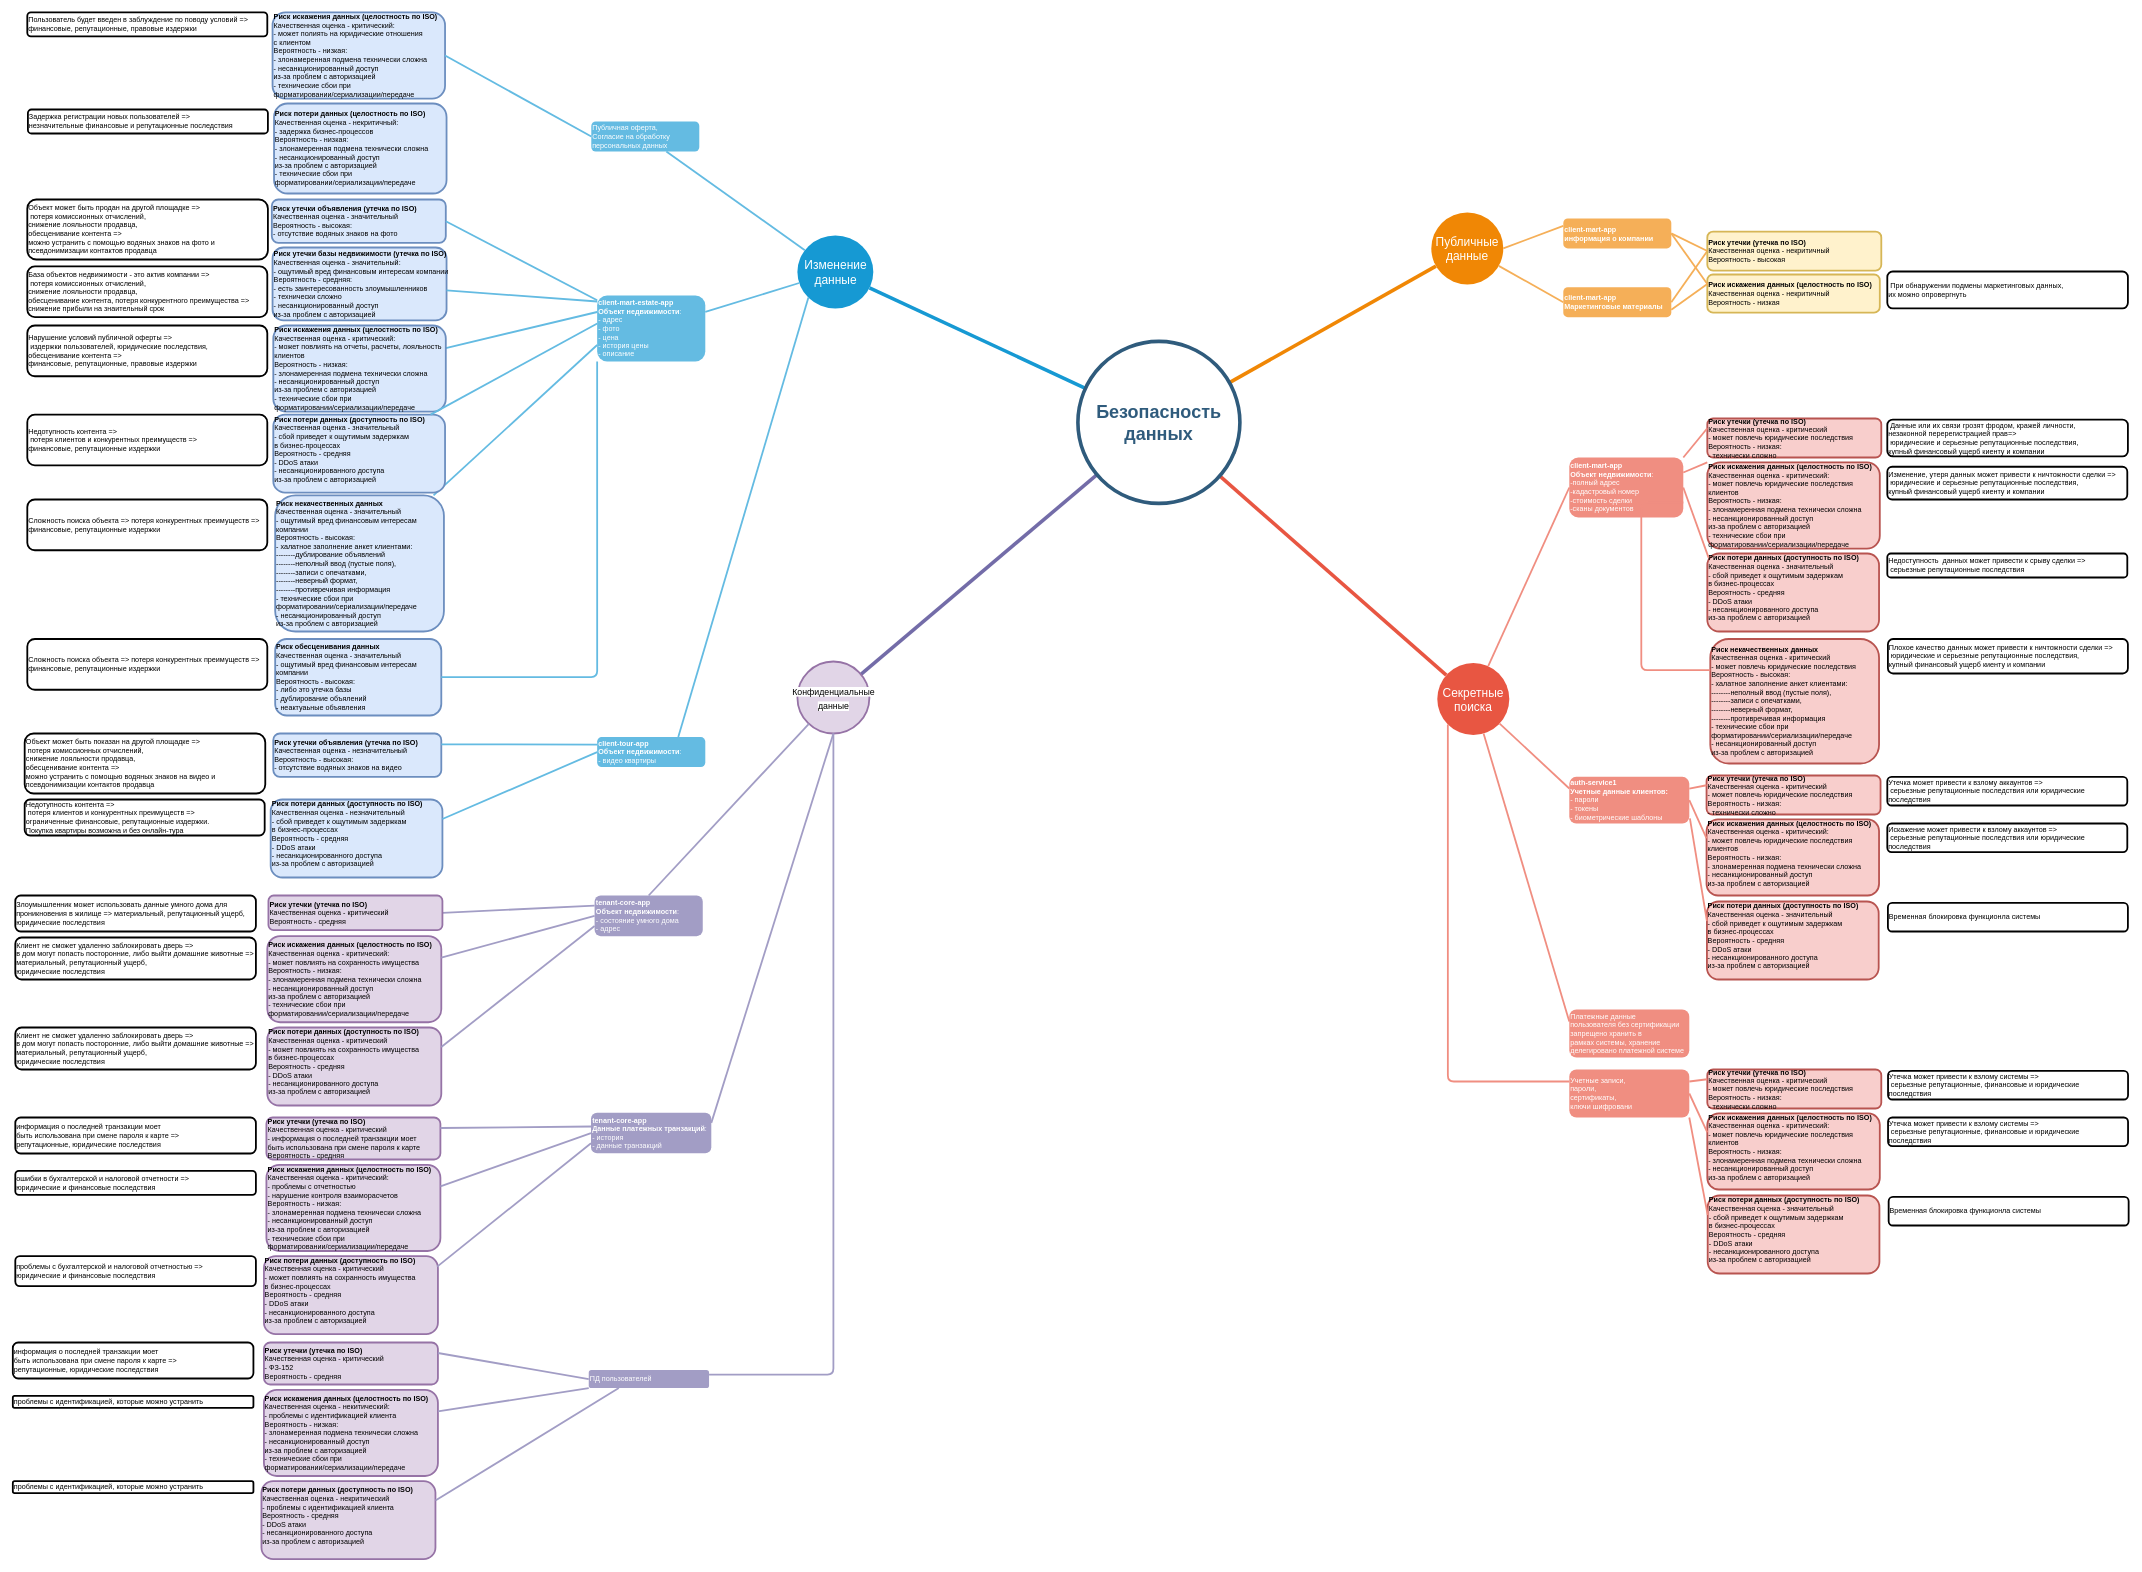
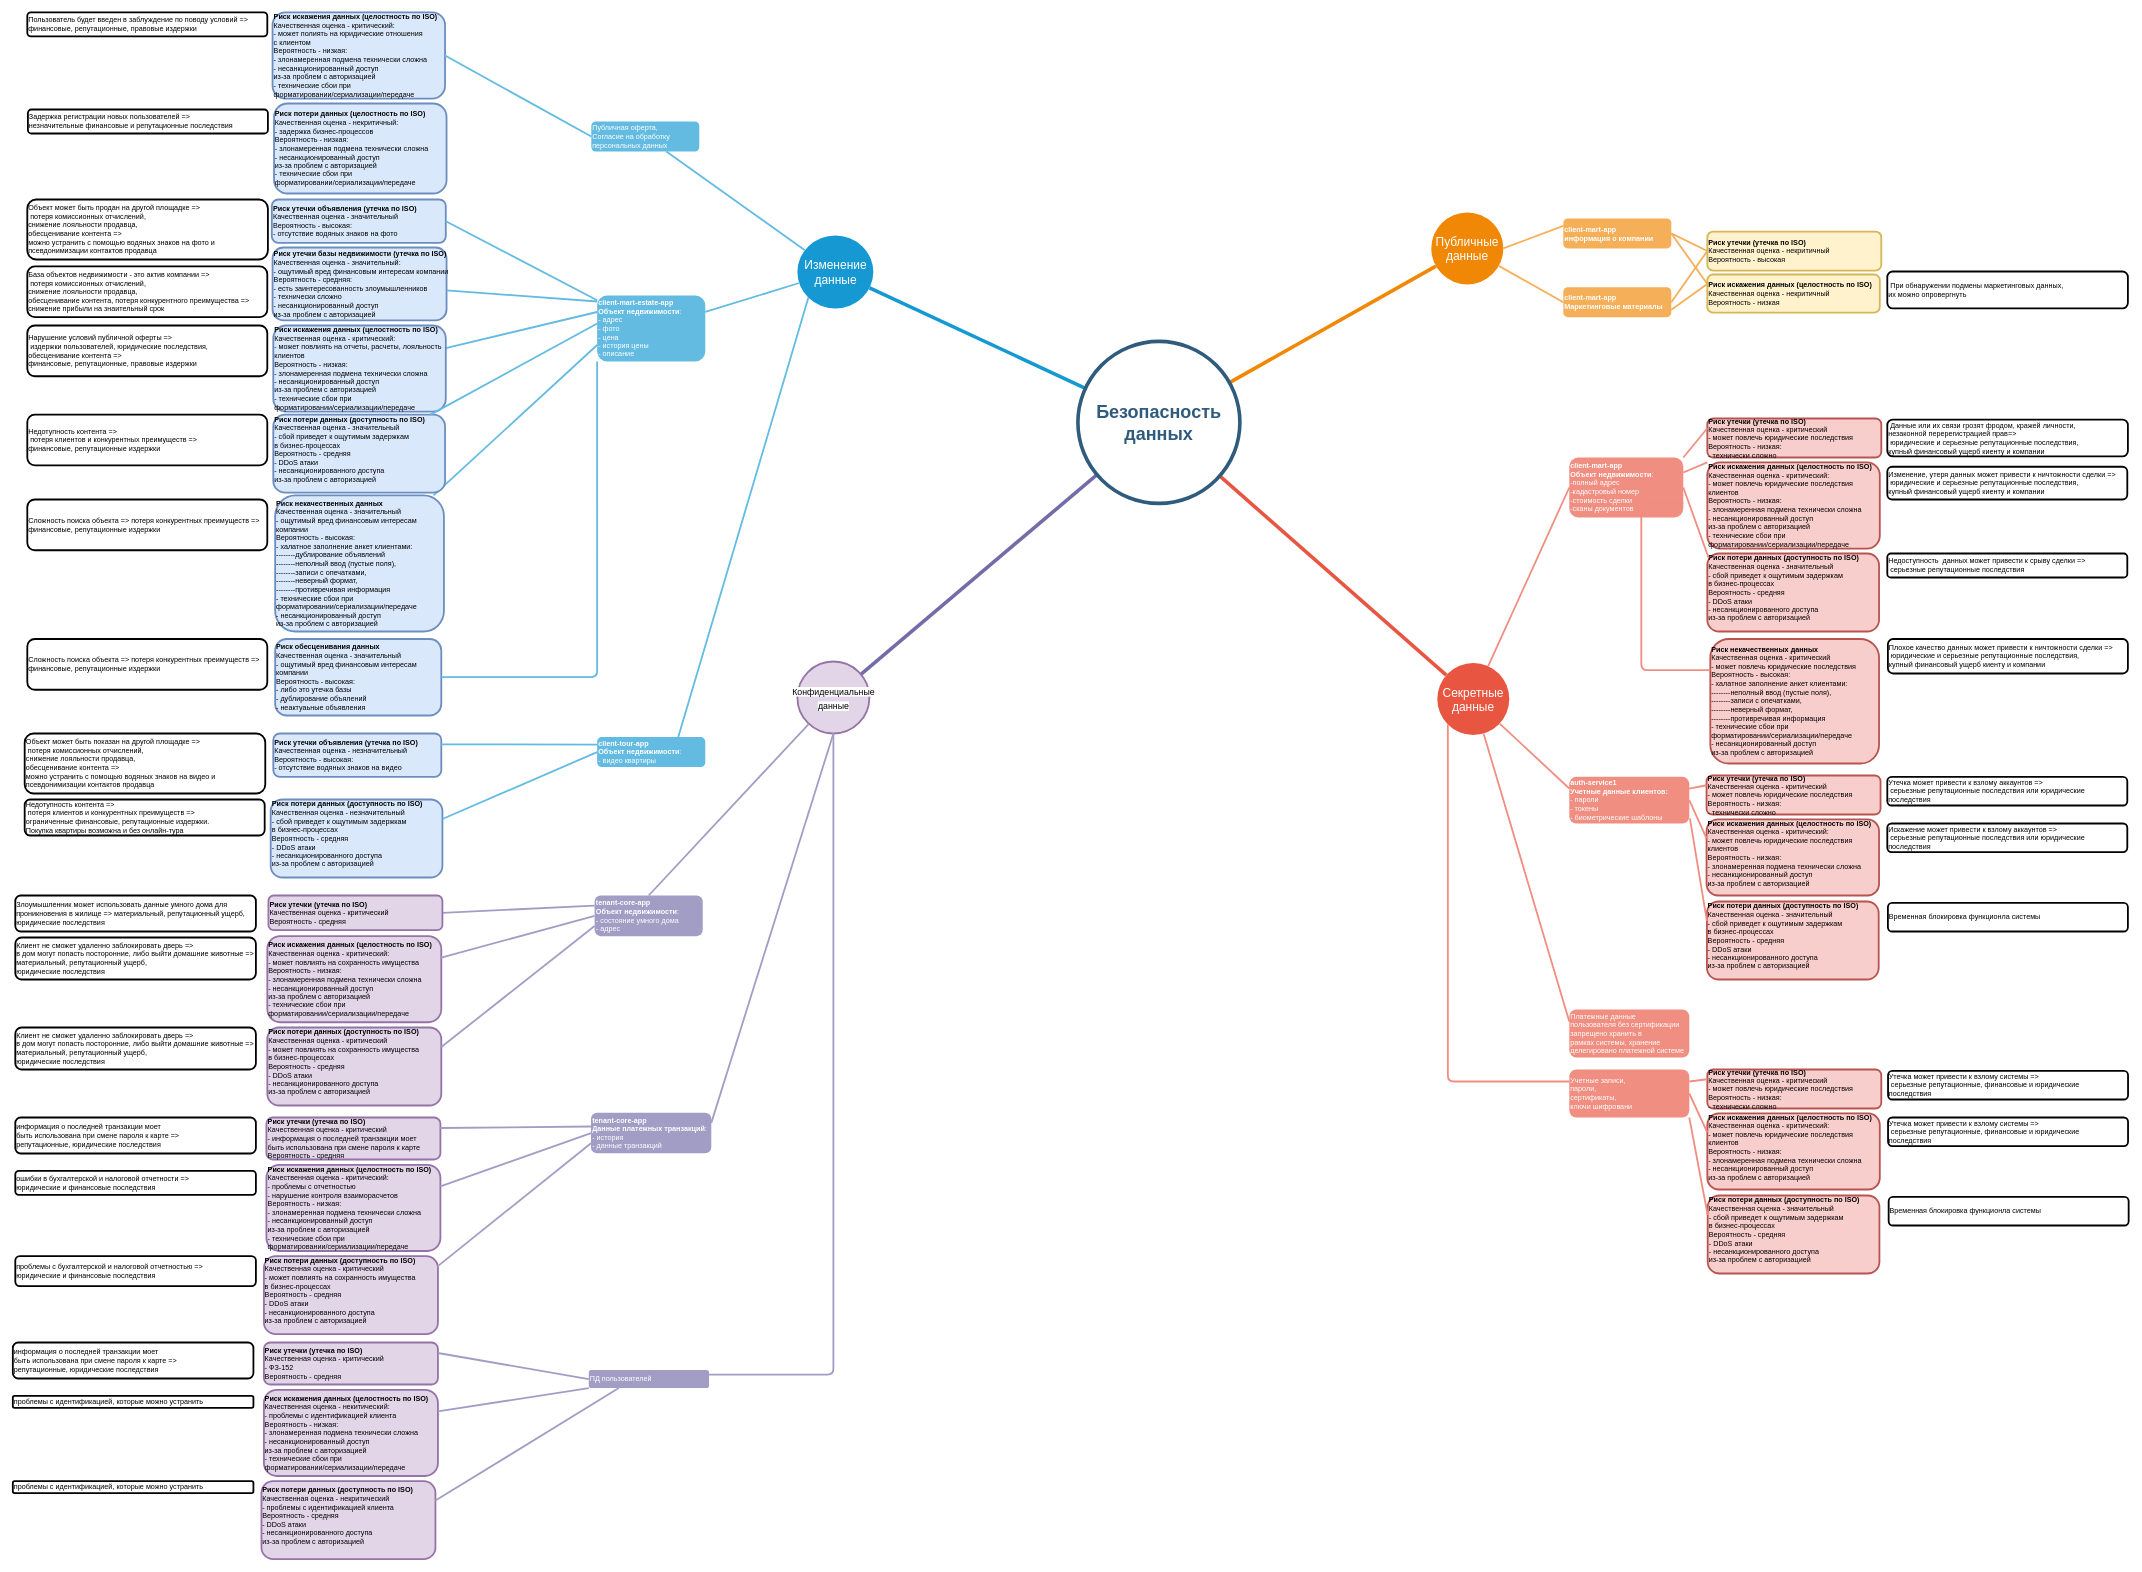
(1473, 699) -> (1473, 699)
